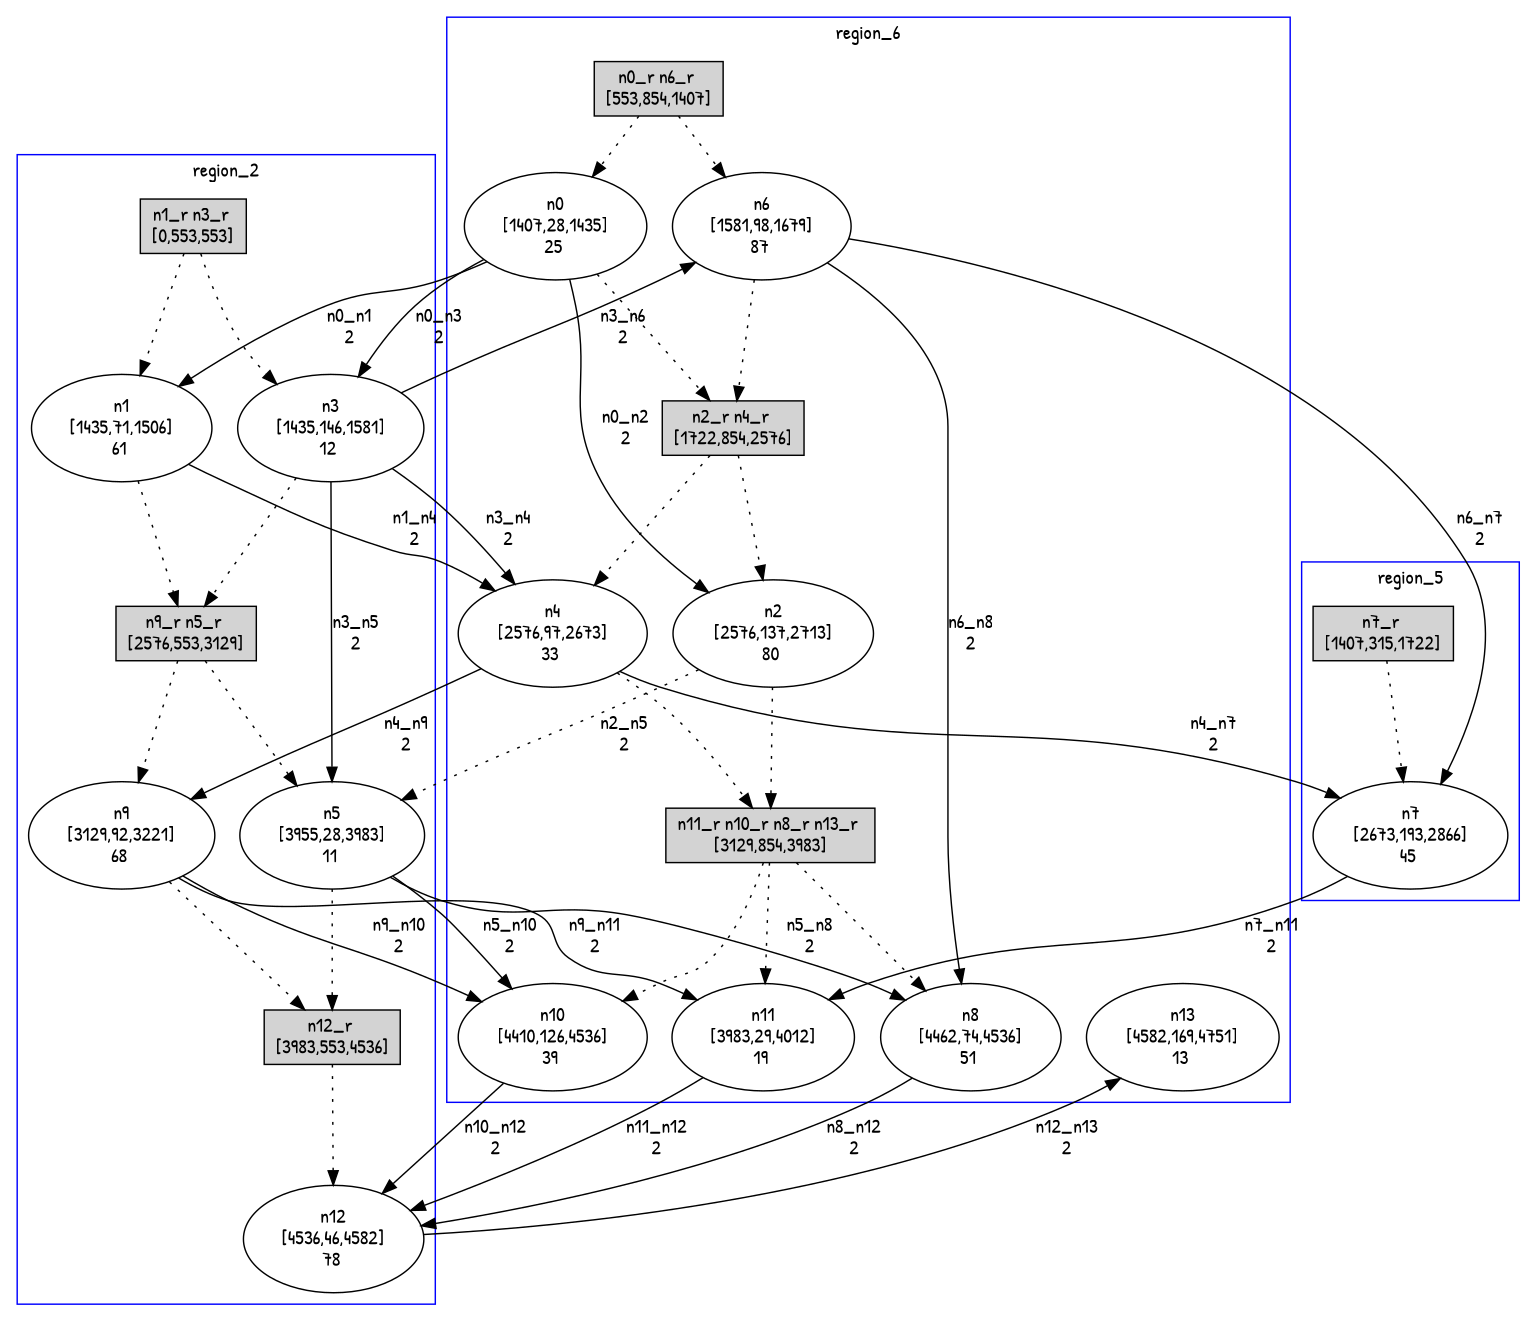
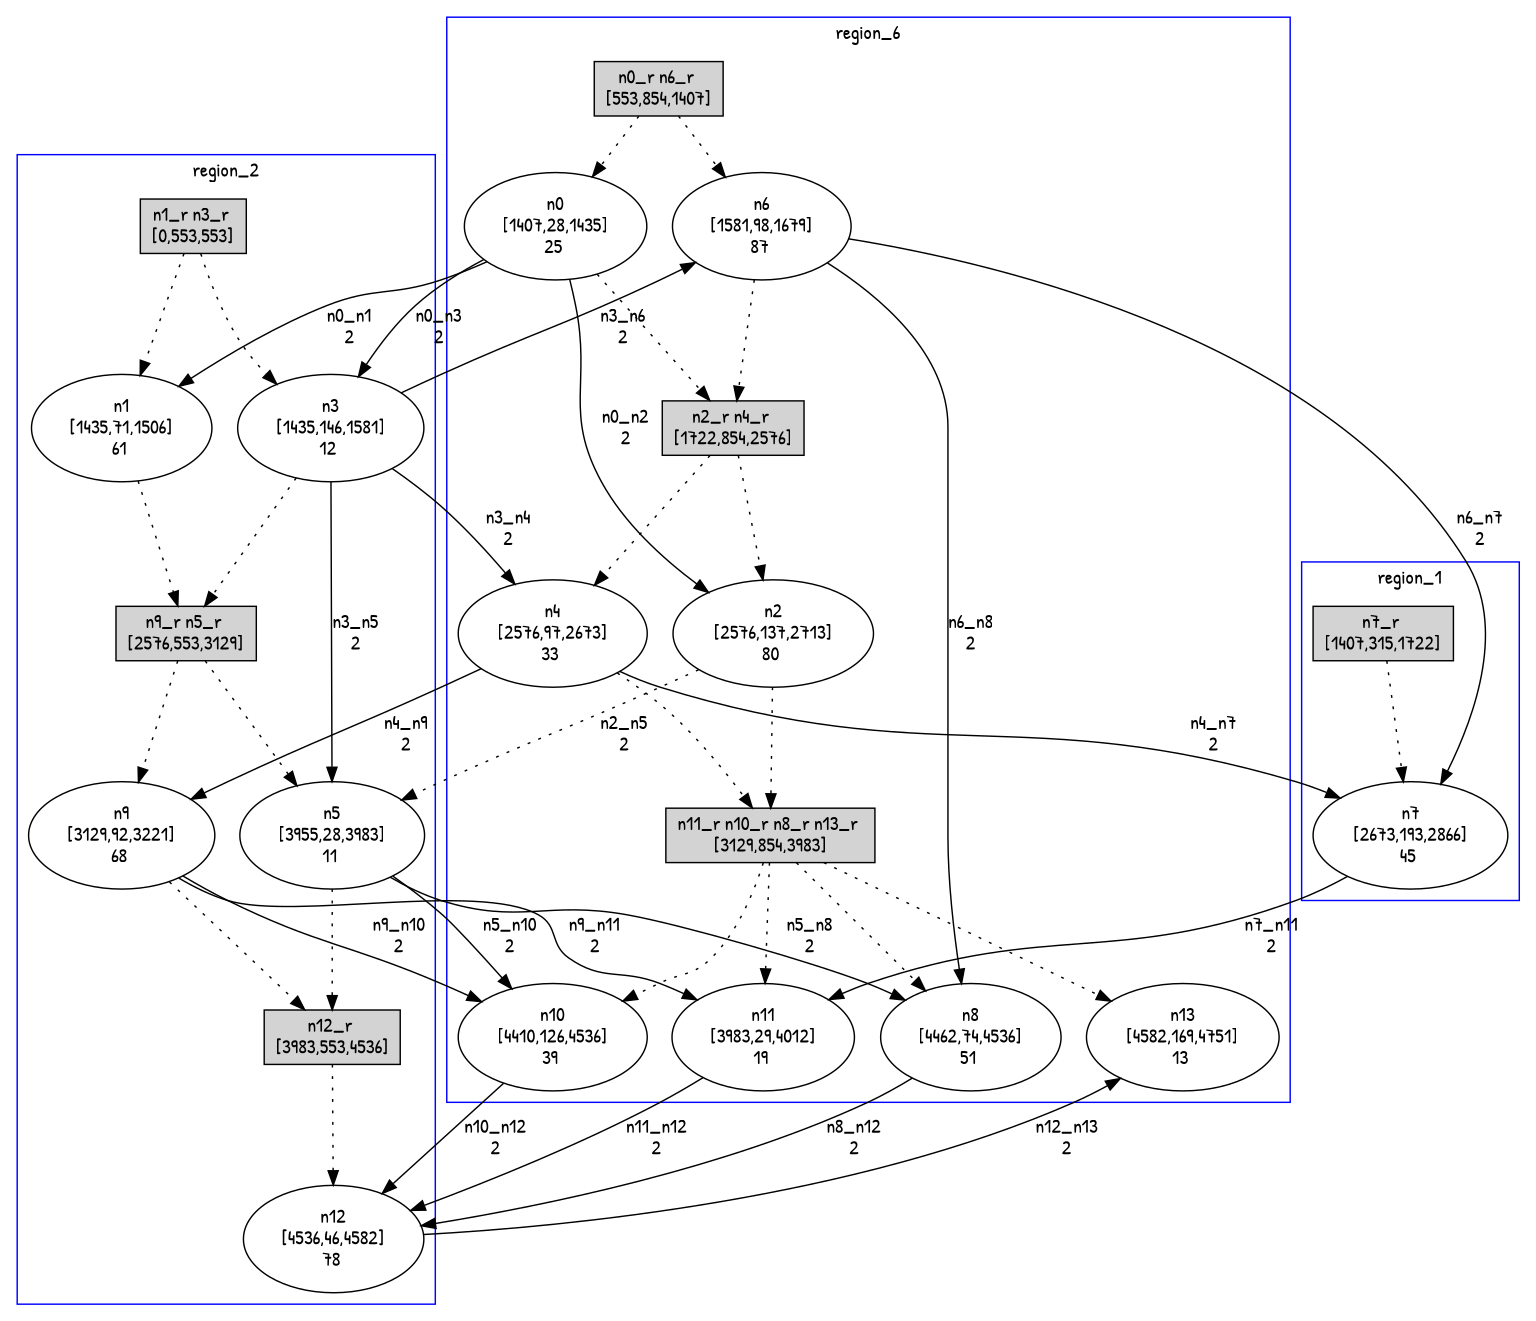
(341, 533) -> none
(1410, 578) -> (1410, 578)
none -> (968, 932)
